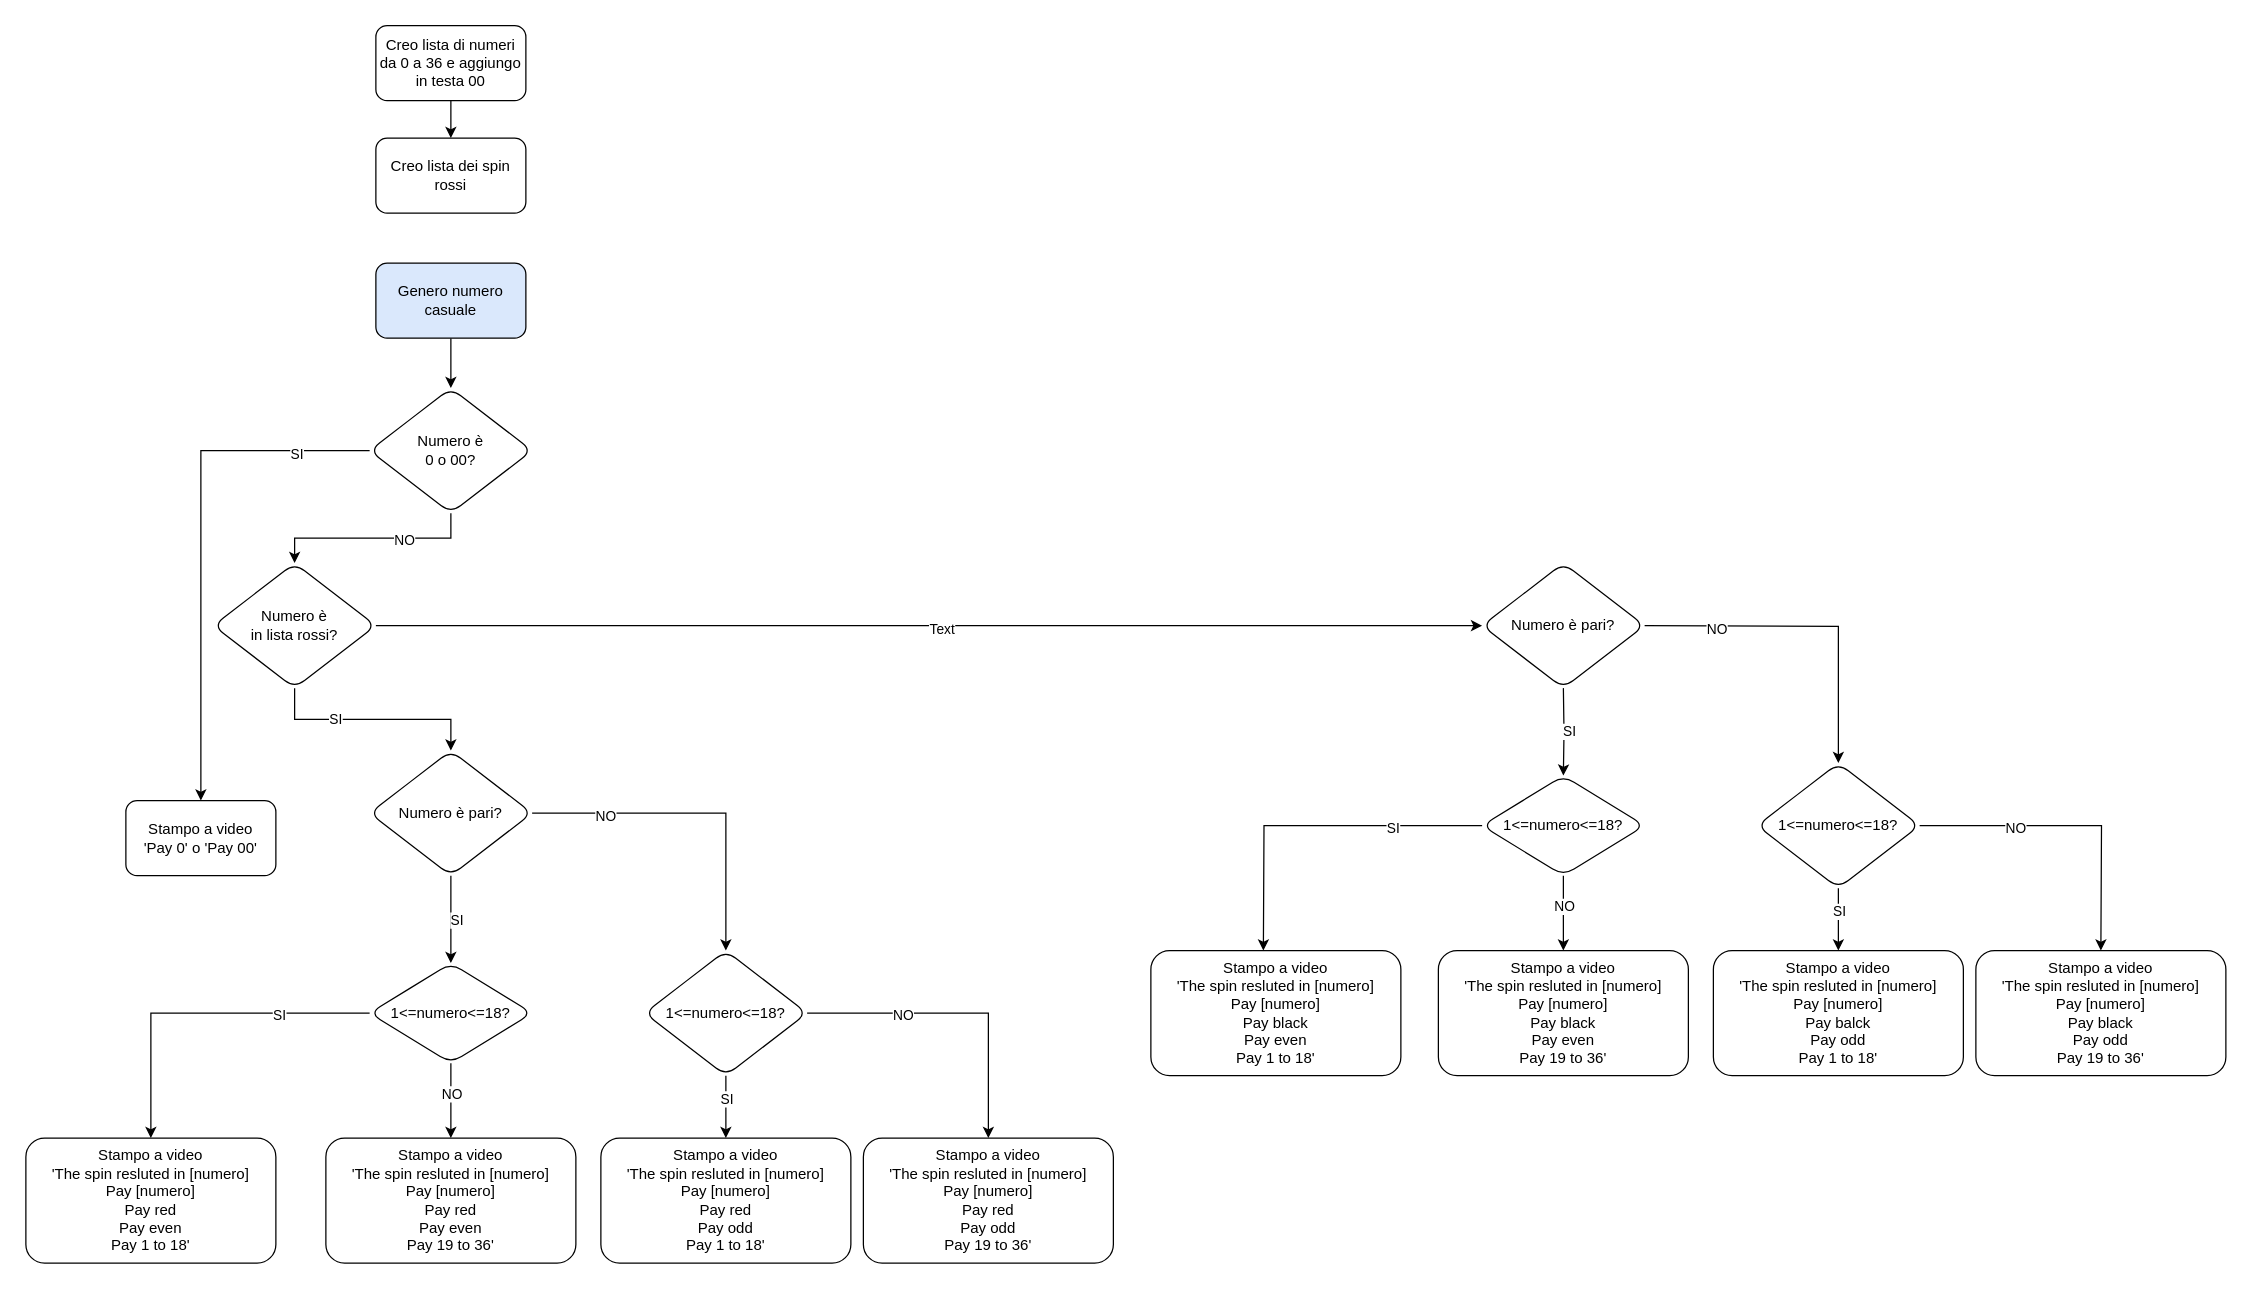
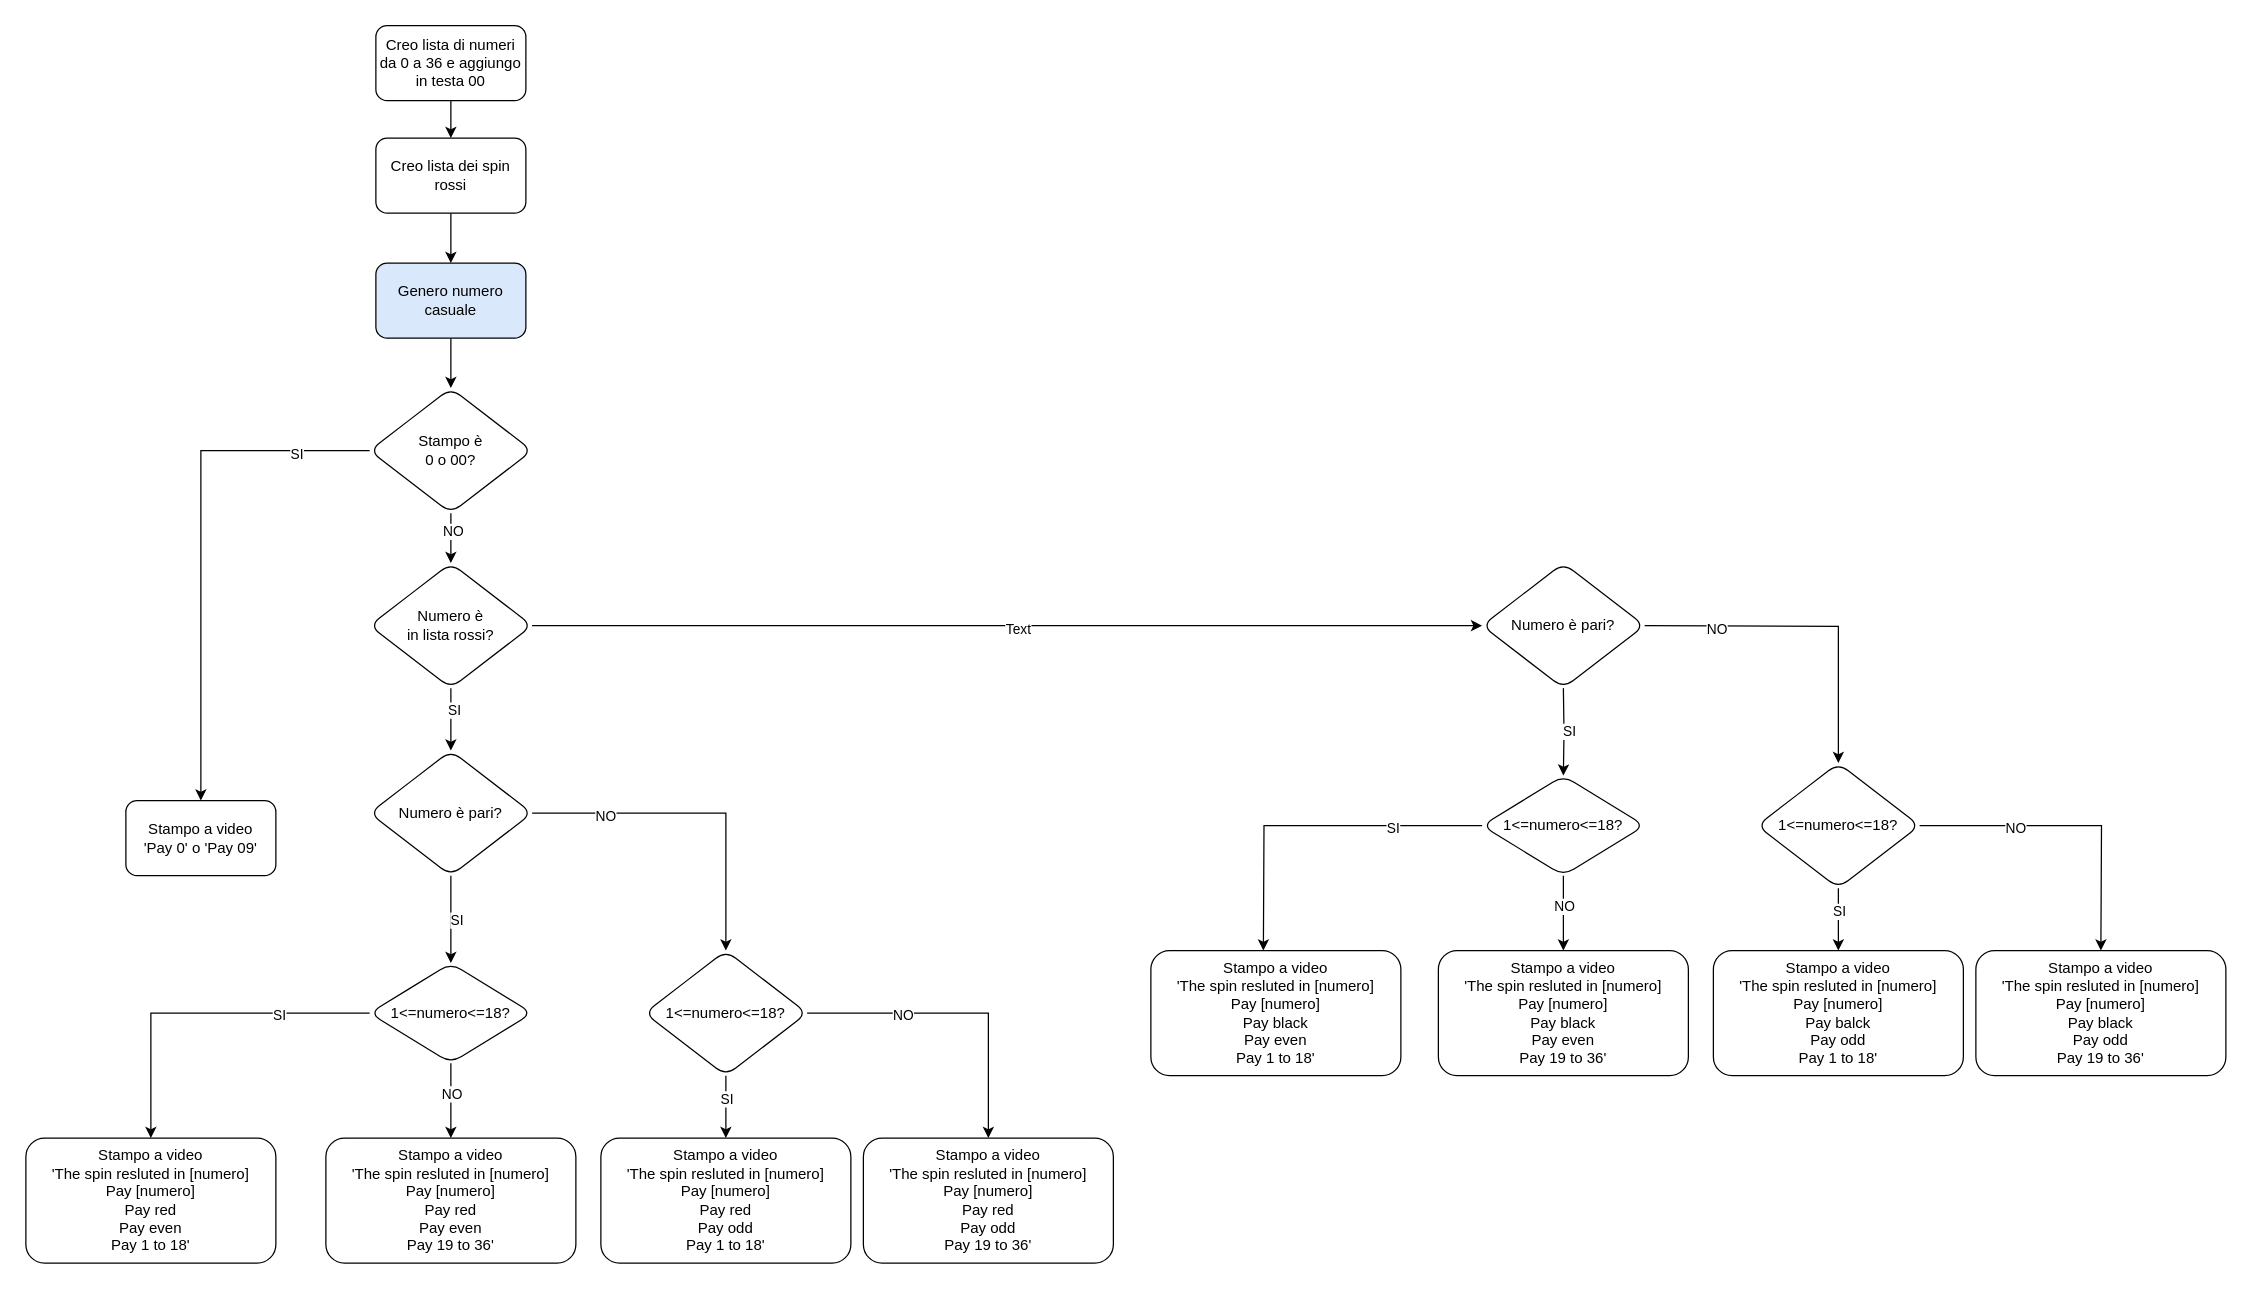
none -> (451, 234)
(451, 451) -> (451, 451)
(294, 626) -> (451, 626)
(201, 838) -> (201, 838)
